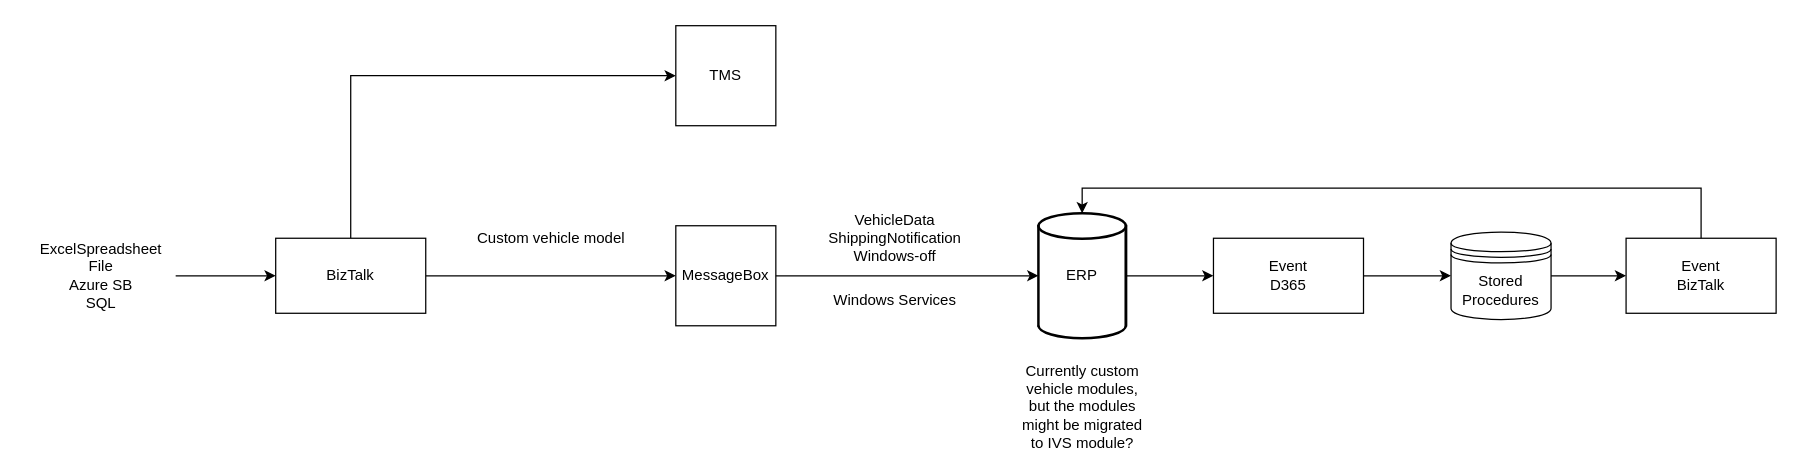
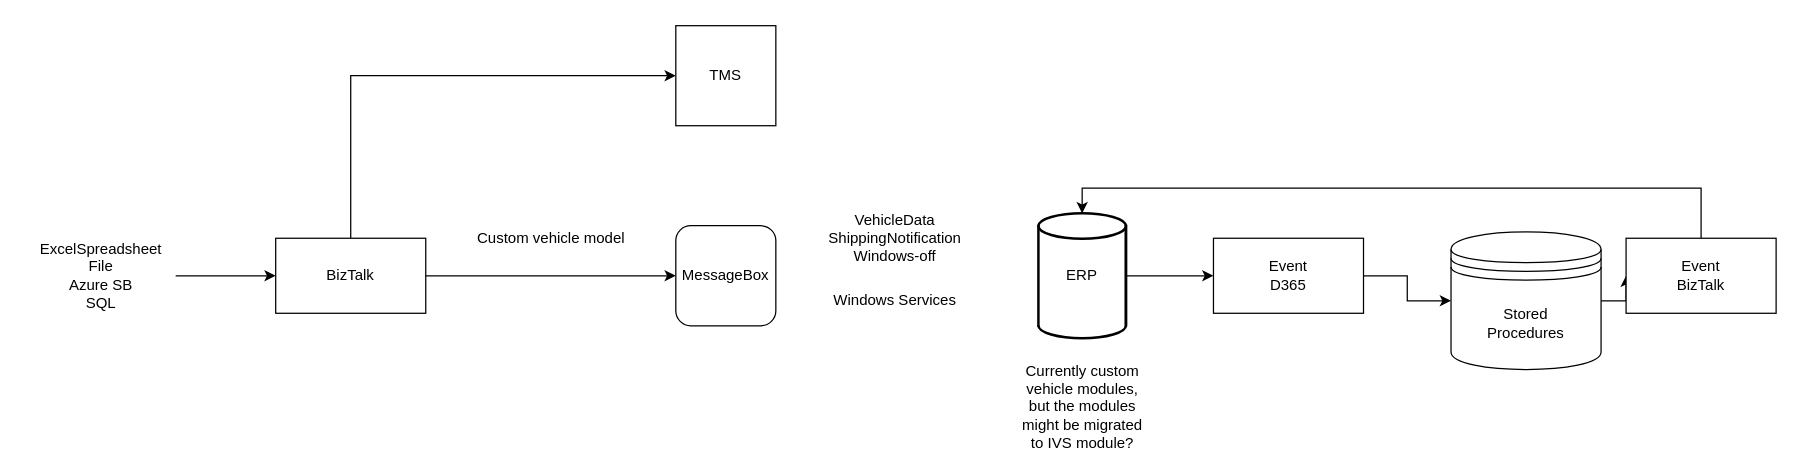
(726, 276) -> (726, 276)
(903, 276) -> none
(1501, 276) -> (1526, 301)
